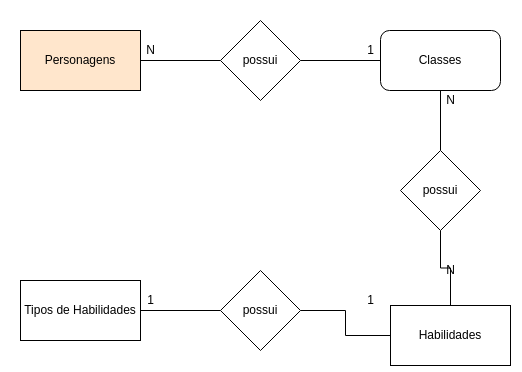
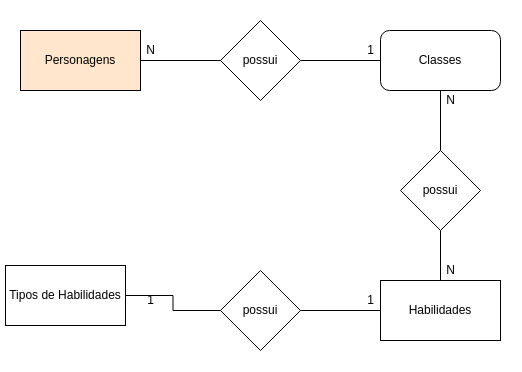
(81, 311) -> (66, 296)
(451, 336) -> (441, 311)
